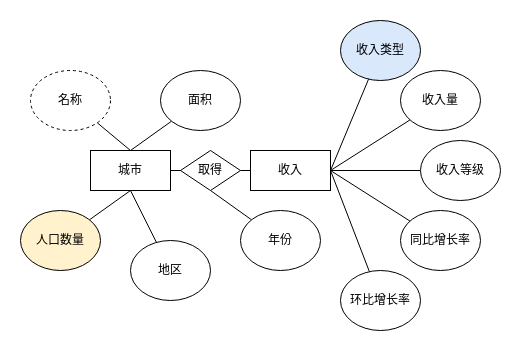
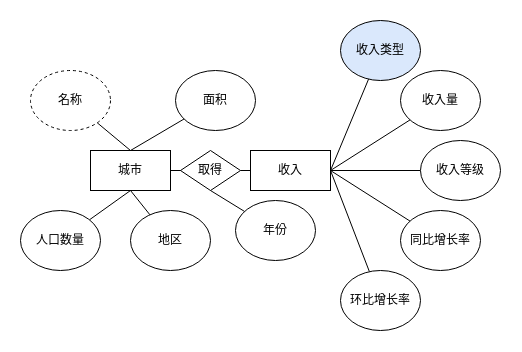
(201, 101) -> (216, 101)
(61, 241) -> (61, 241)
(281, 241) -> (276, 231)
(171, 271) -> (171, 241)
